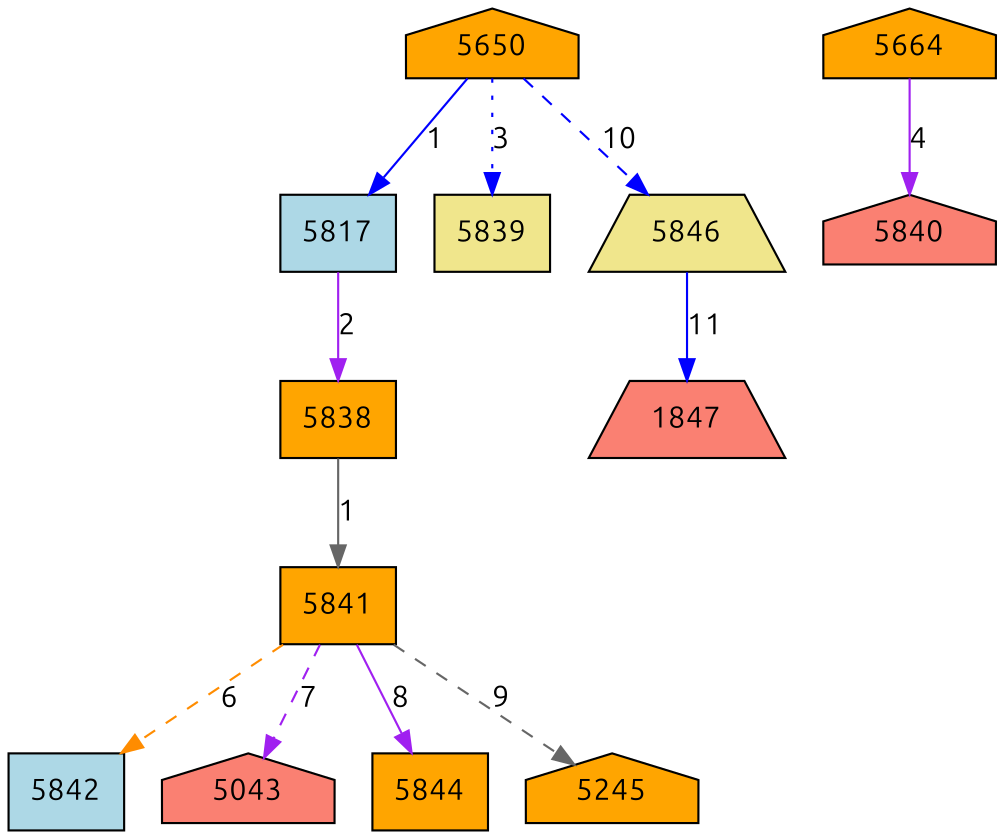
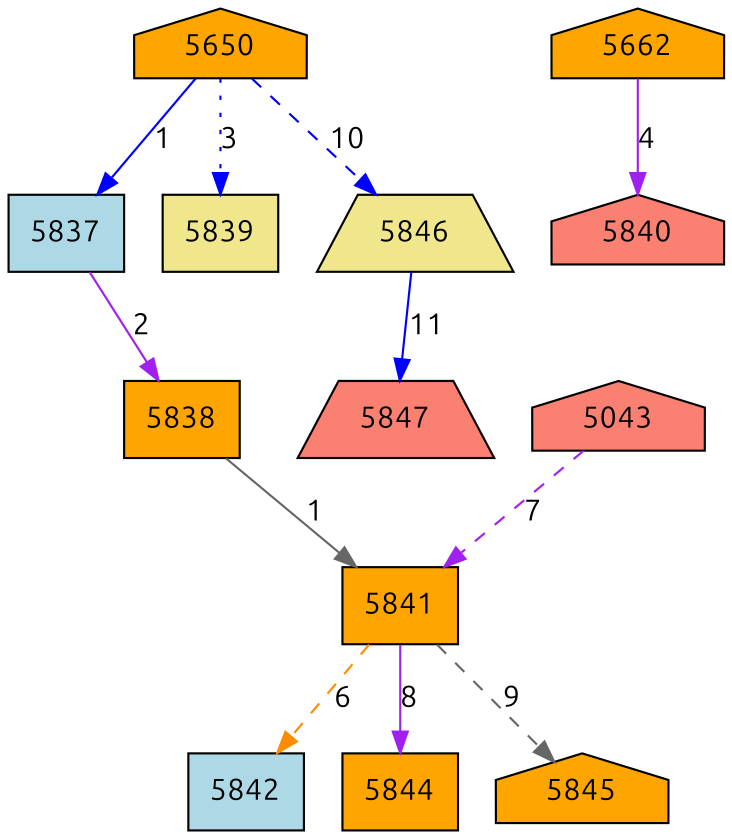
(910, 47) -> (638, 47)
(338, 233) -> (66, 233)
(687, 419) -> (396, 419)
(297, 692) -> (522, 502)
(612, 792) -> (582, 792)
